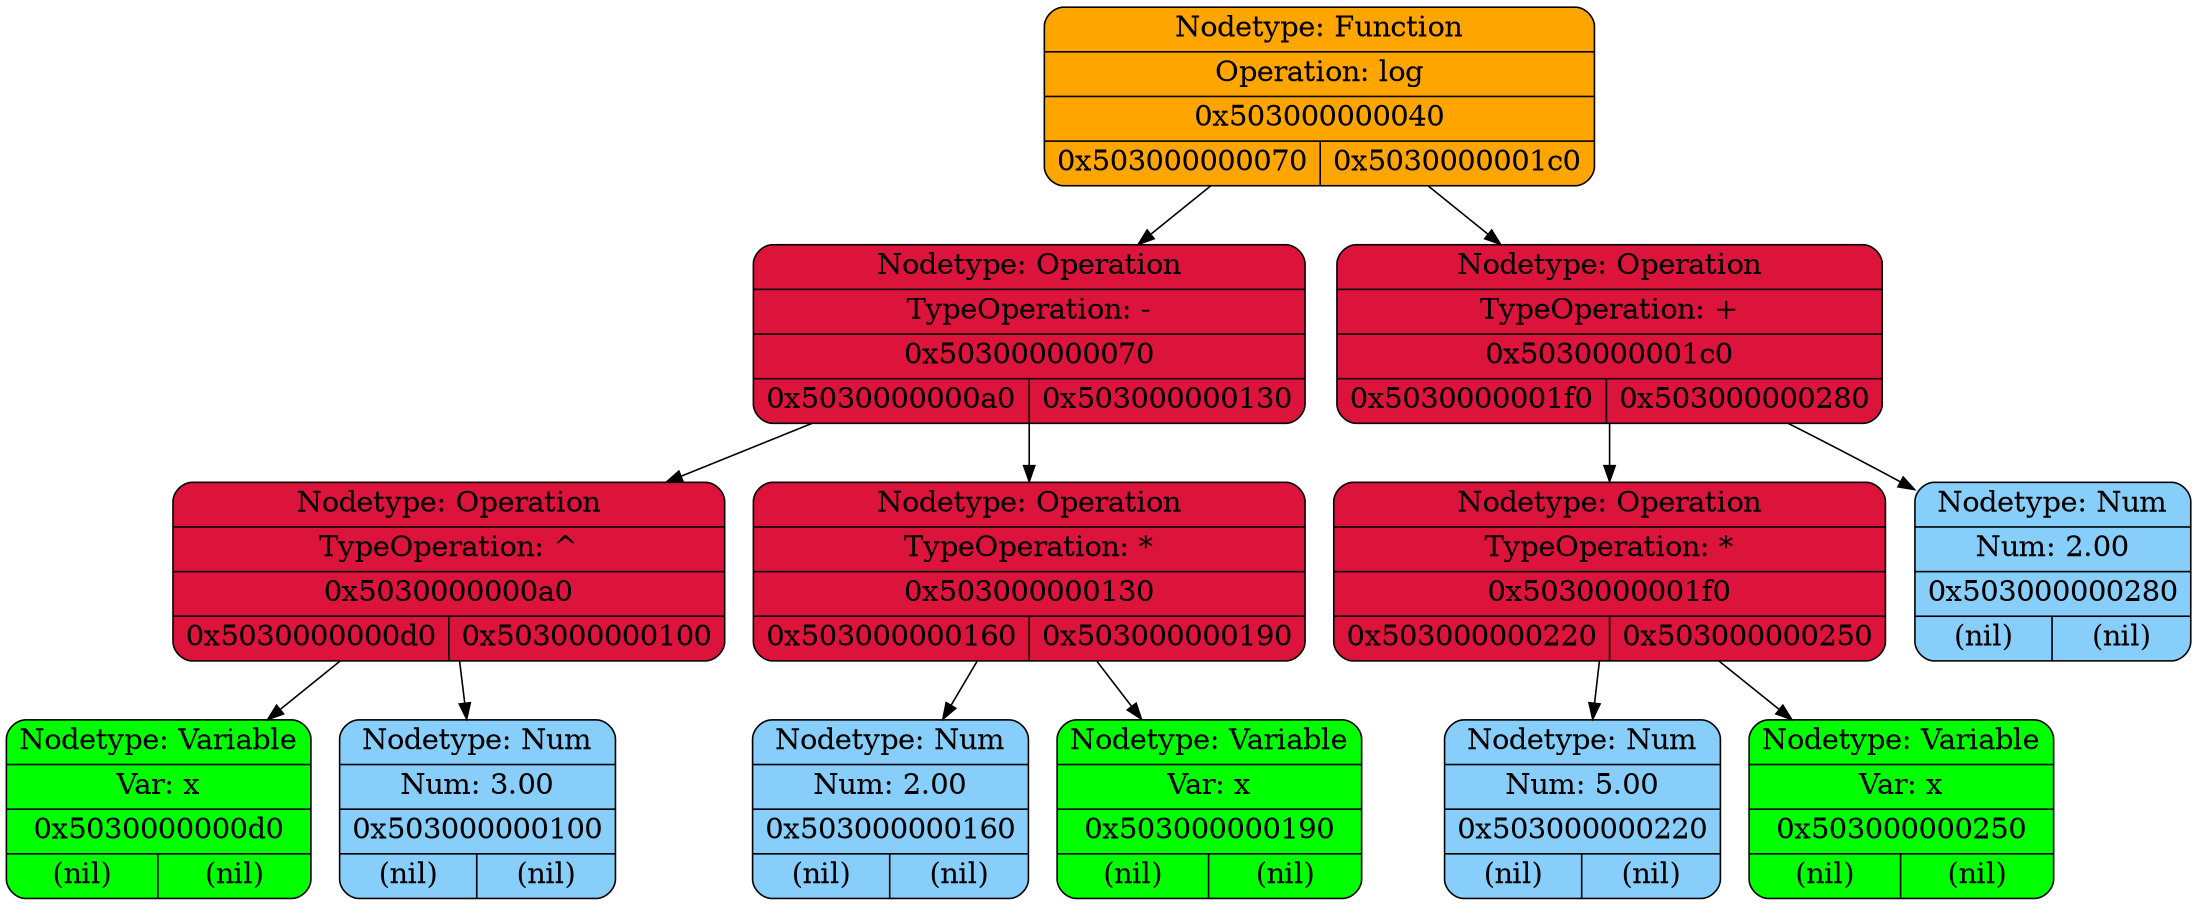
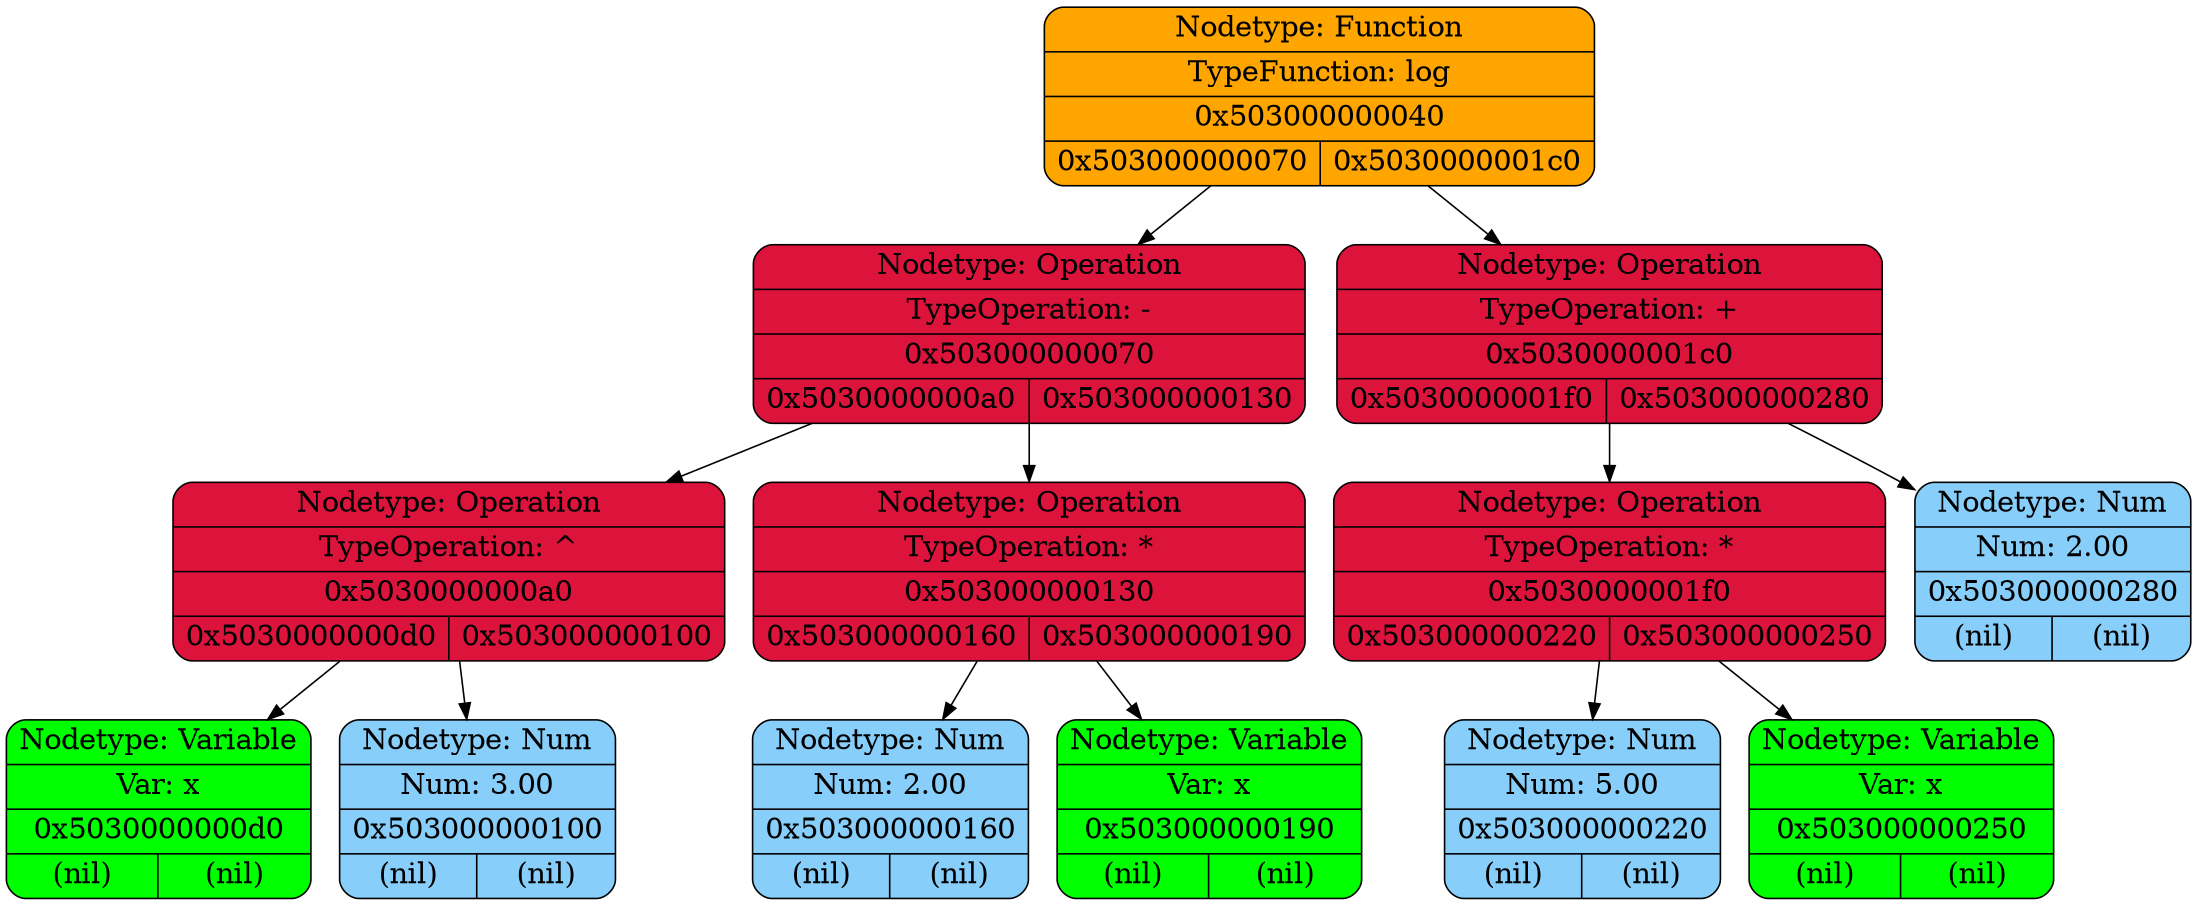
(1319, 73) -> (1319, 73)
